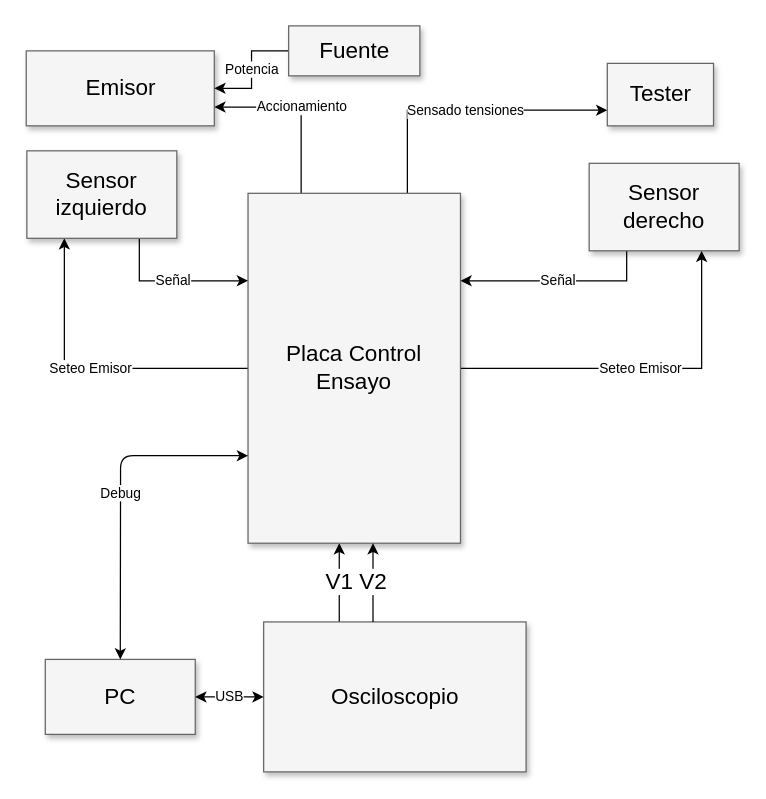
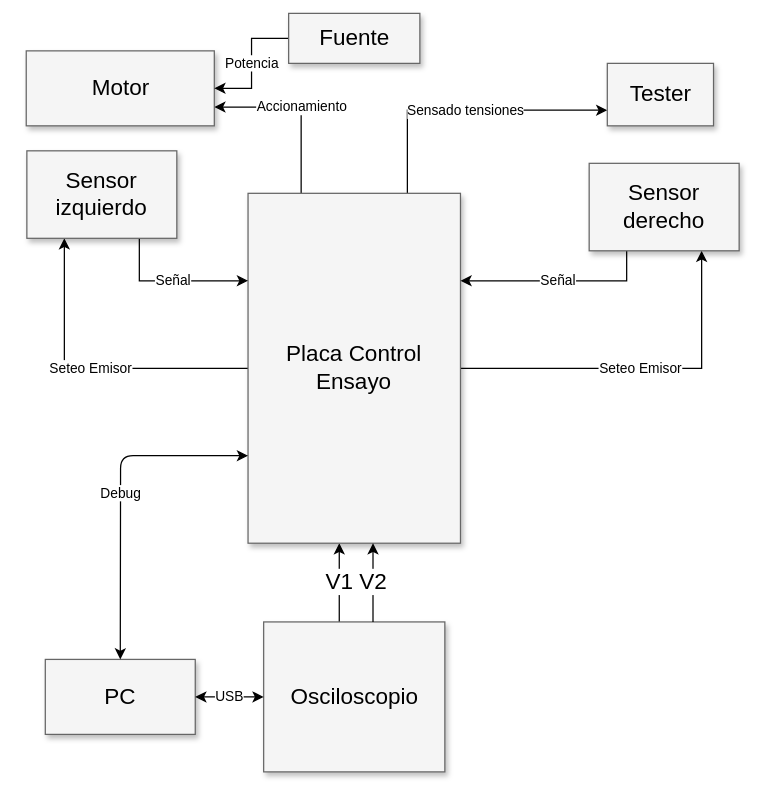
(354, 51) -> (354, 38)
(121, 88) -> (121, 88)
(395, 697) -> (354, 697)
